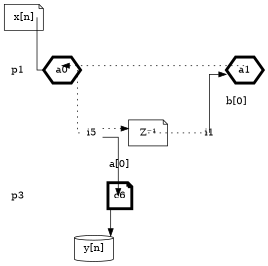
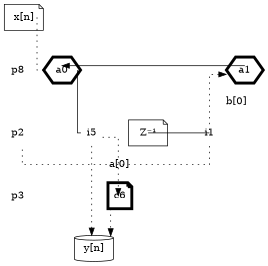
(37, 47) -> (37, 47)
(157, 66) -> (157, 66)
(18, 70) -> (18, 70)
(209, 99) -> (209, 99)
(77, 103) -> (77, 103)
(112, 129) -> (92, 187)
none -> (18, 133)
(179, 133) -> (179, 133)
(118, 155) -> (118, 155)
(111, 219) -> (111, 219)
